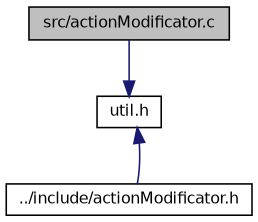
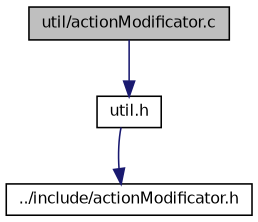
(129, 23) -> (129, 23)
(140, 164) -> (119, 148)
